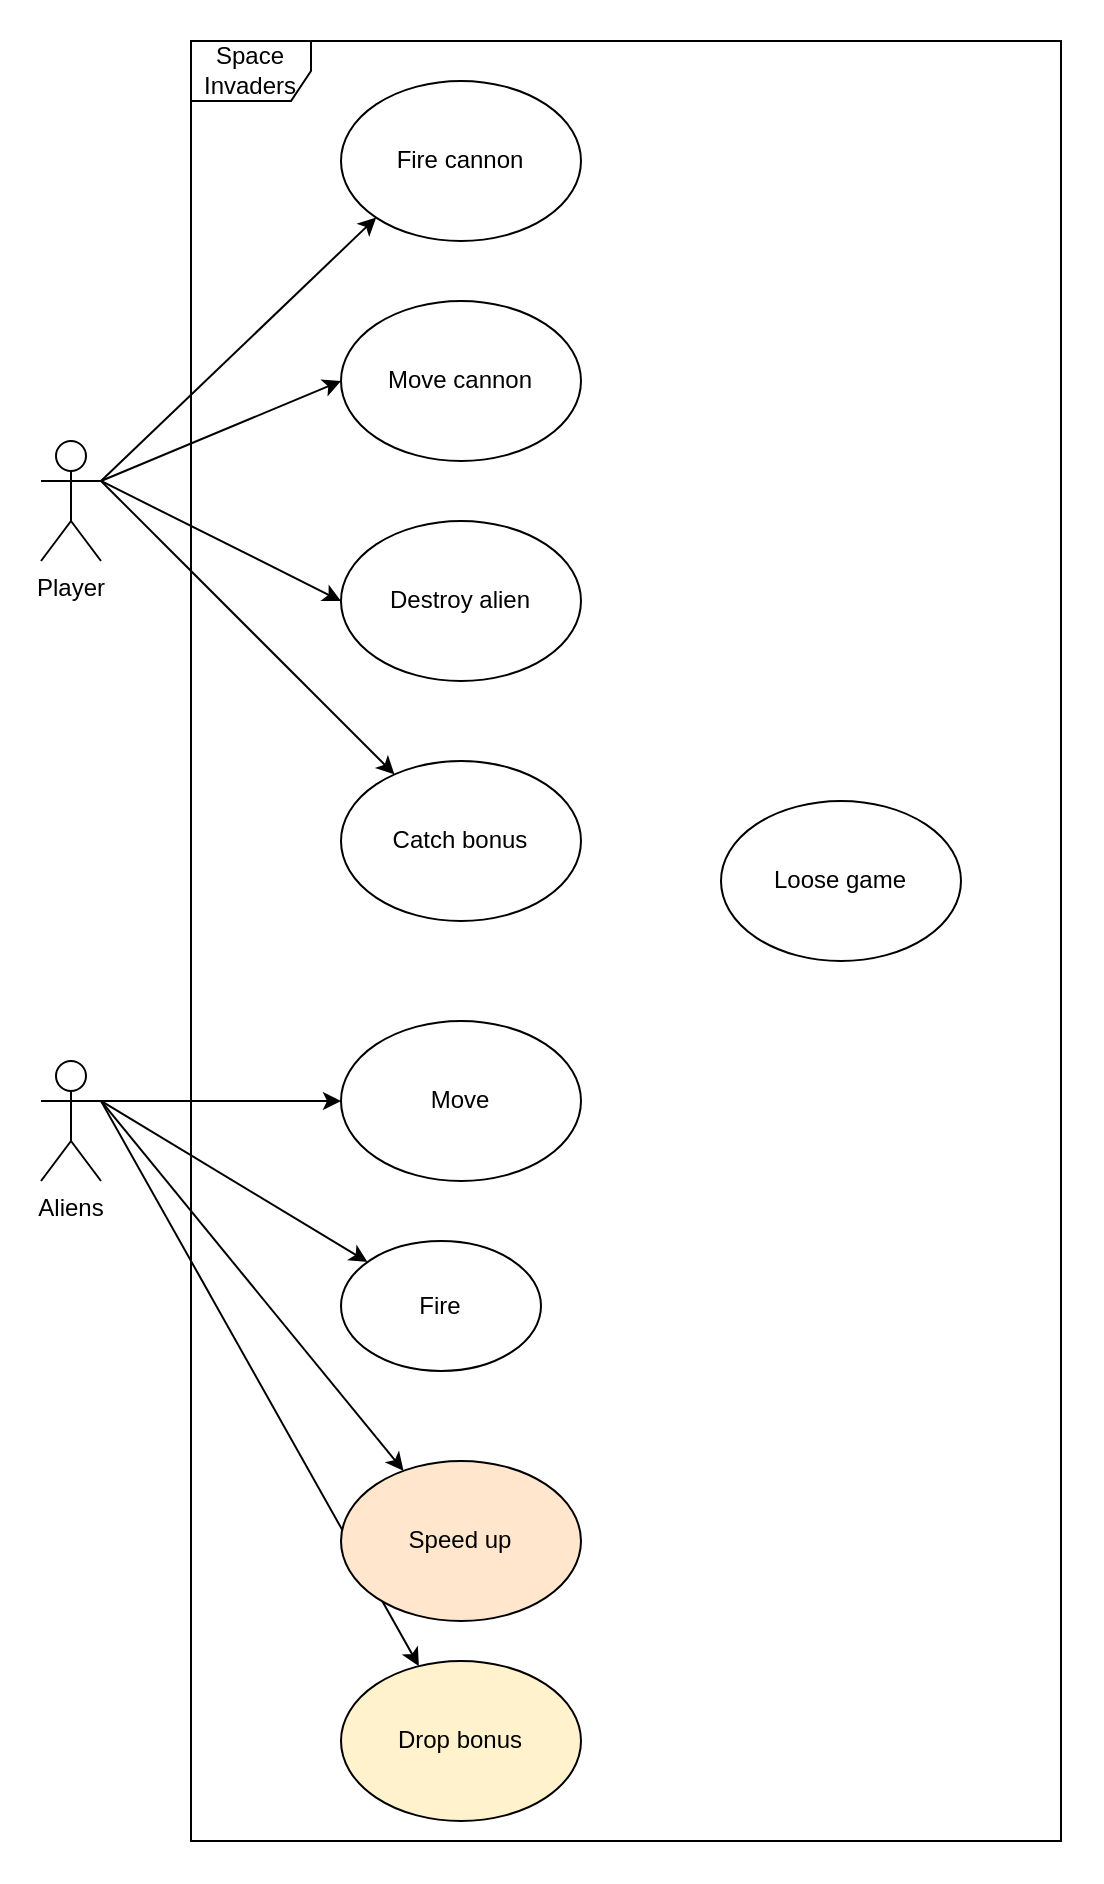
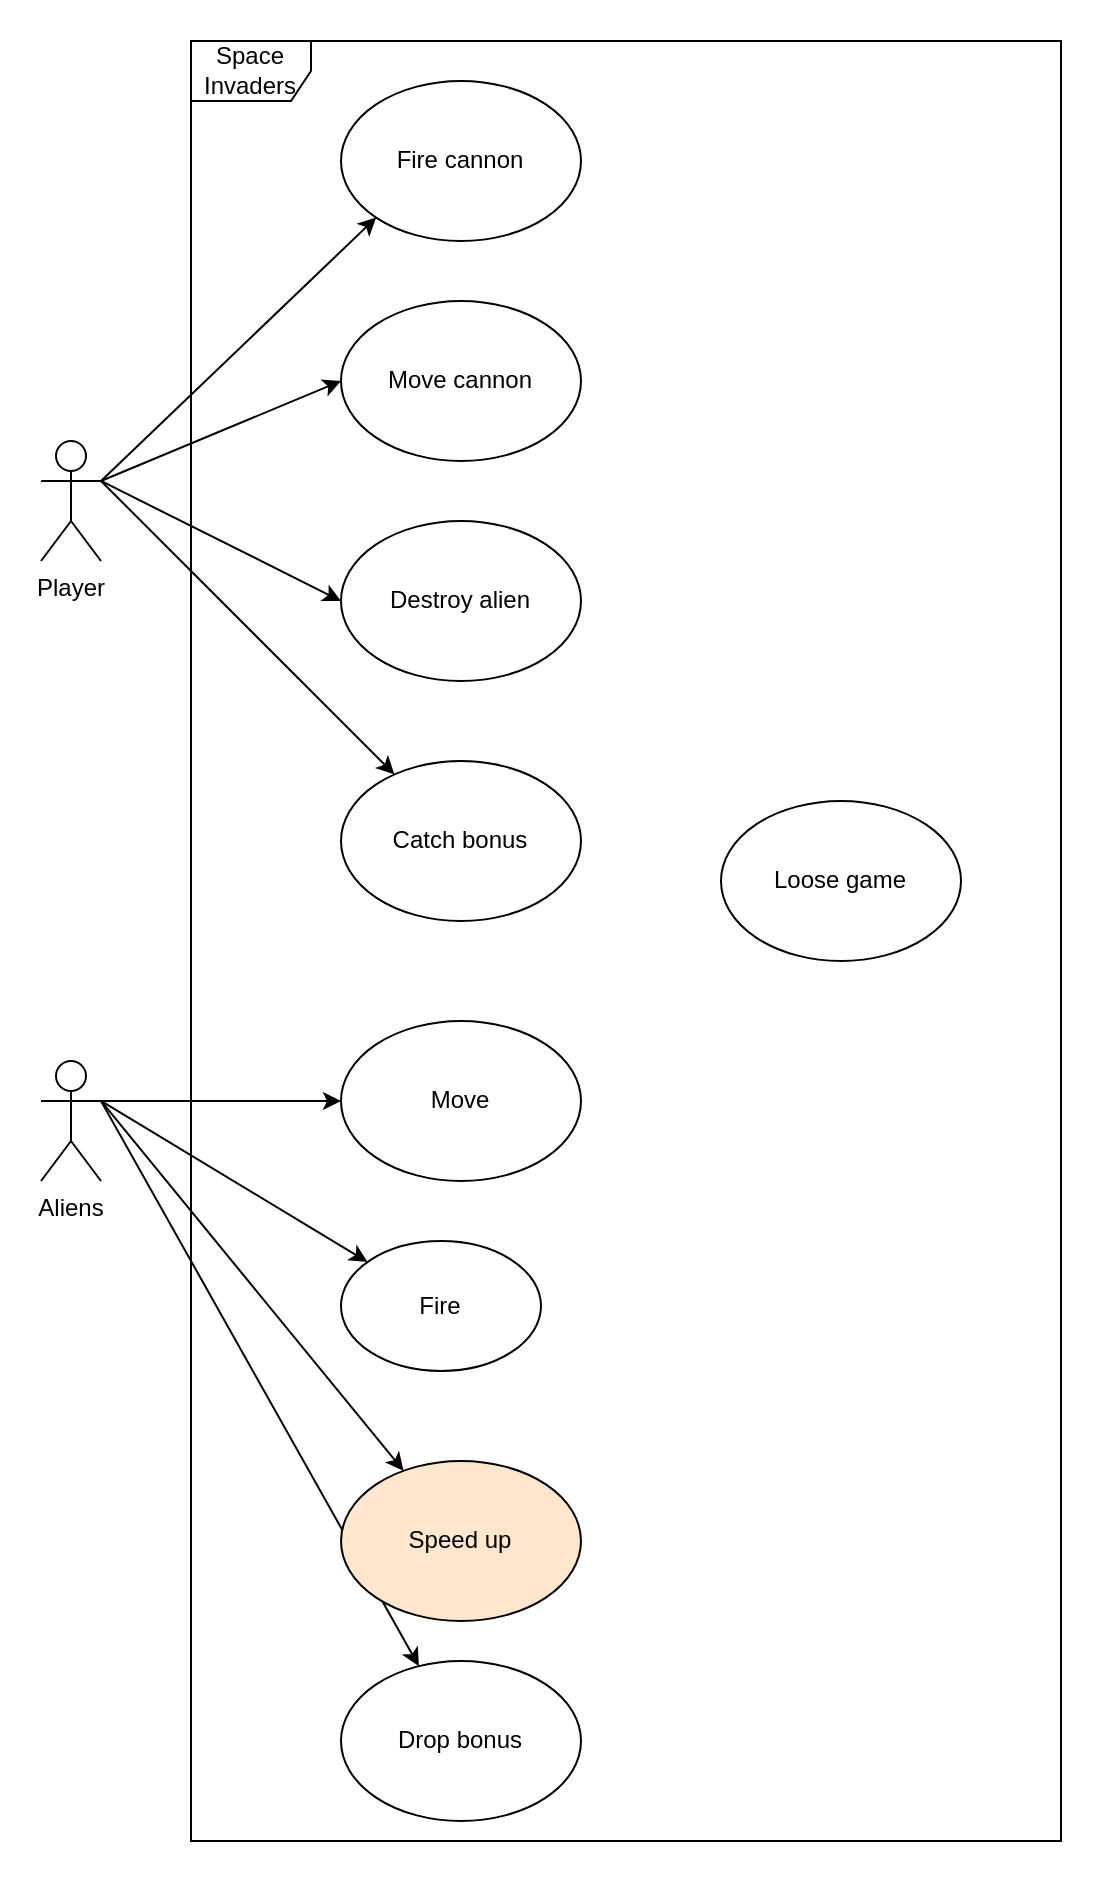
(461, 1741) -> (461, 1741)
